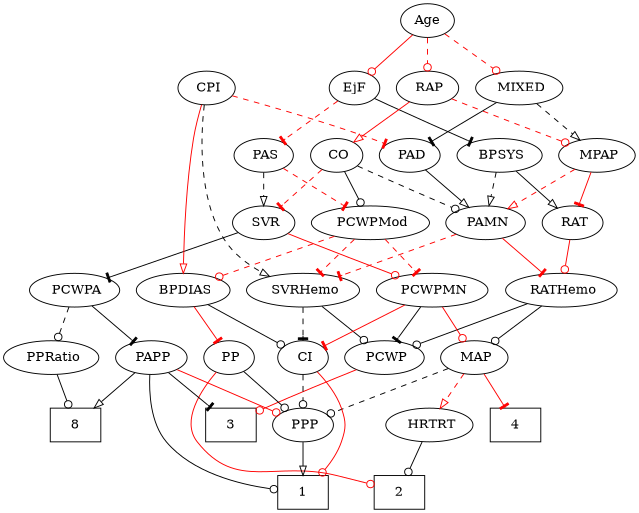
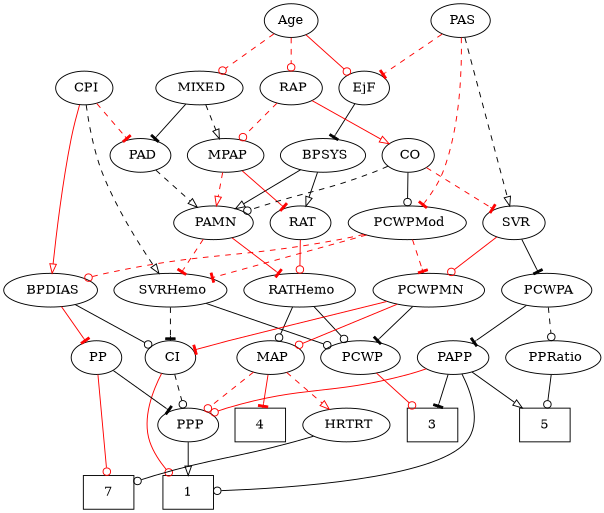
(306, 124) -> (414, 53)
(494, 184) -> (272, 187)
(443, 185) -> (173, 186)
(263, 388) -> (140, 389)
(391, 390) -> (232, 389)
(76, 425) -> (545, 425)
(399, 492) -> (109, 492)
